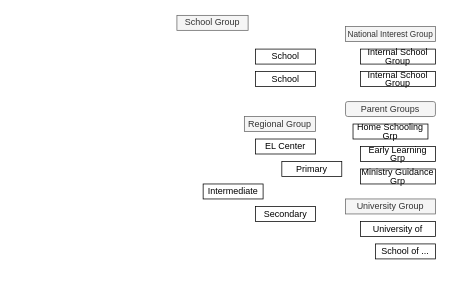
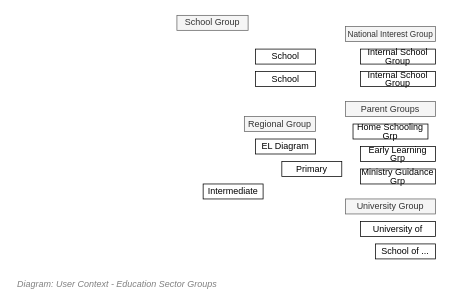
(390, 109) -> (390, 109)
(285, 147) -> (285, 147)
(285, 214) -> none
none -> (225, 282)
